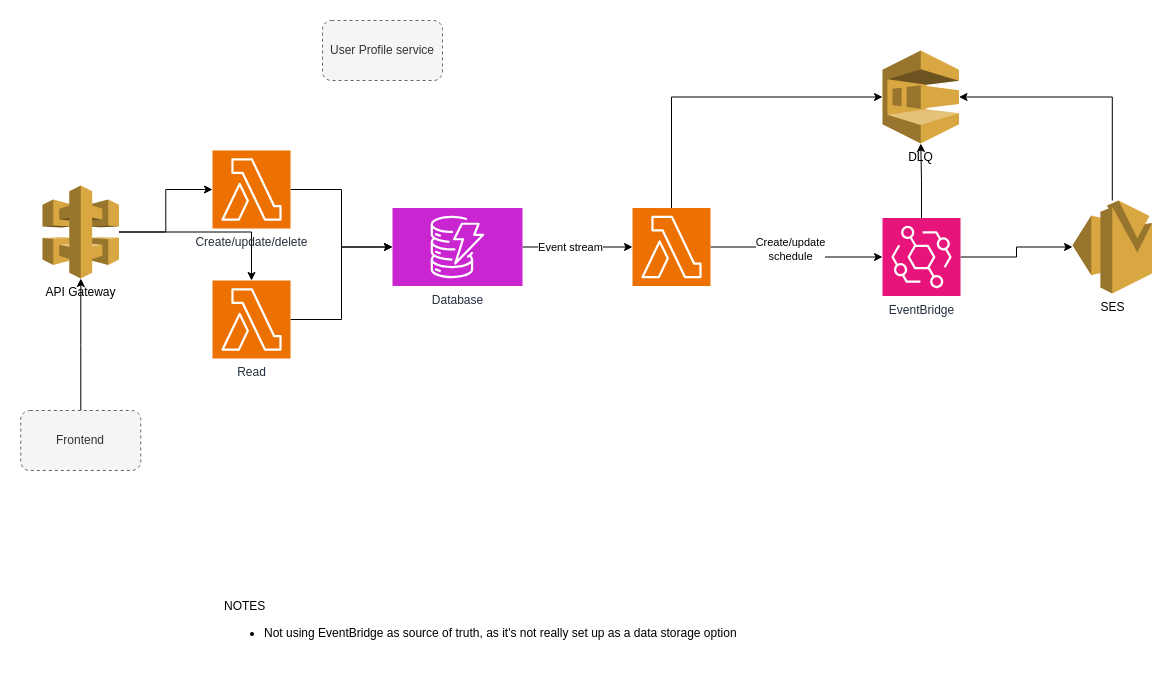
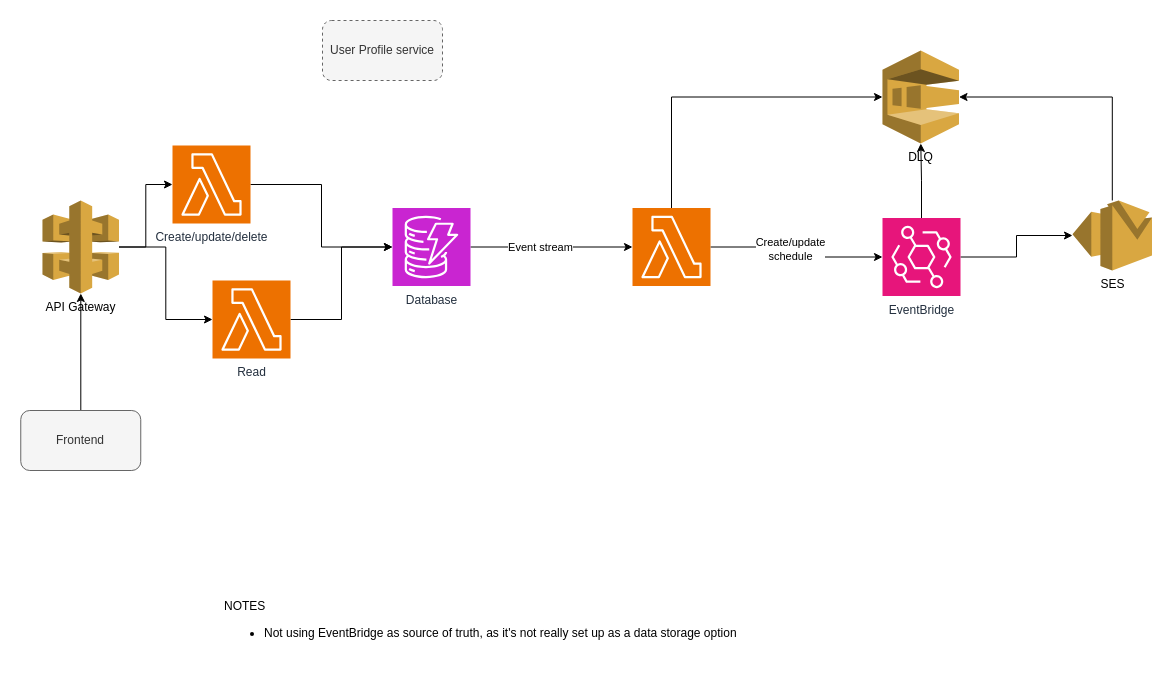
(252, 190) -> (212, 185)
(81, 232) -> (81, 247)
(458, 247) -> (432, 247)
(1112, 247) -> (1112, 236)
(81, 441) -> (81, 441)
